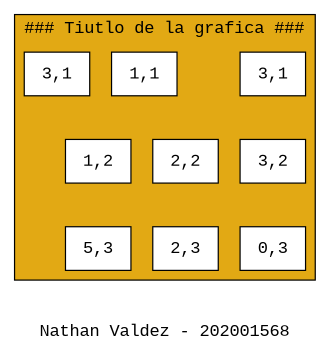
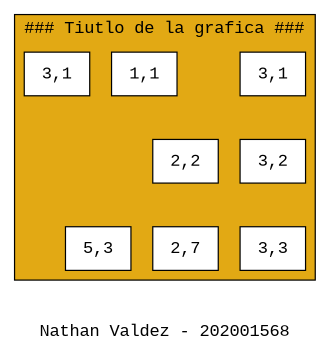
(98, 161) -> none
(186, 249) -> (186, 249)
(273, 249) -> (273, 249)
